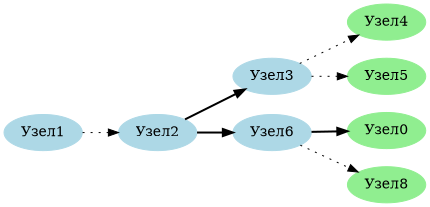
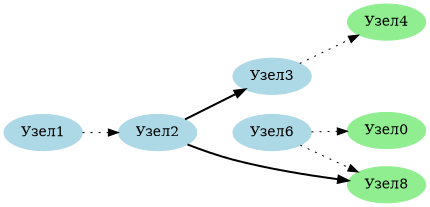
(387, 76) -> none
(324, 132) -> (324, 132)
(210, 133) -> (262, 166)
